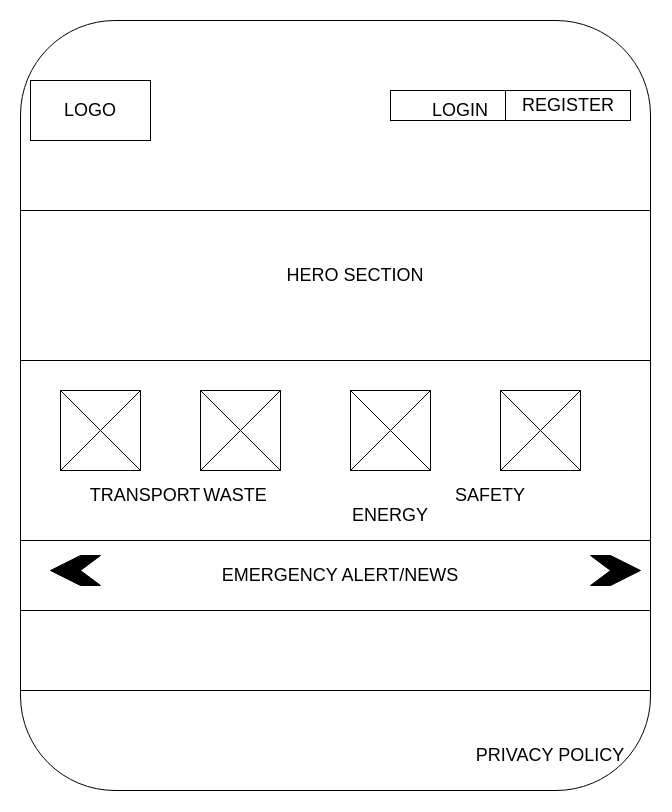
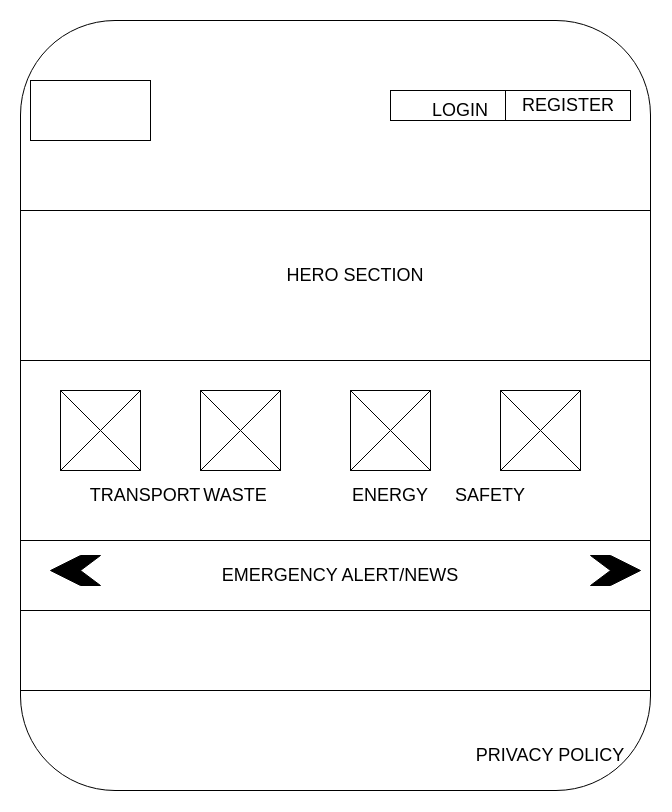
(91, 111) -> none
(391, 516) -> (391, 496)
